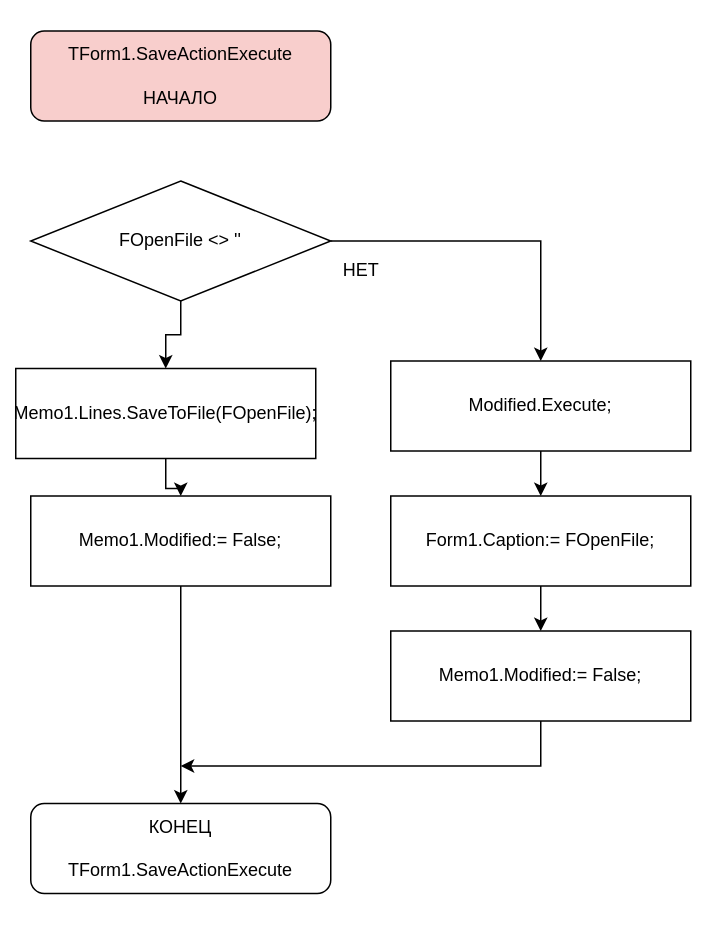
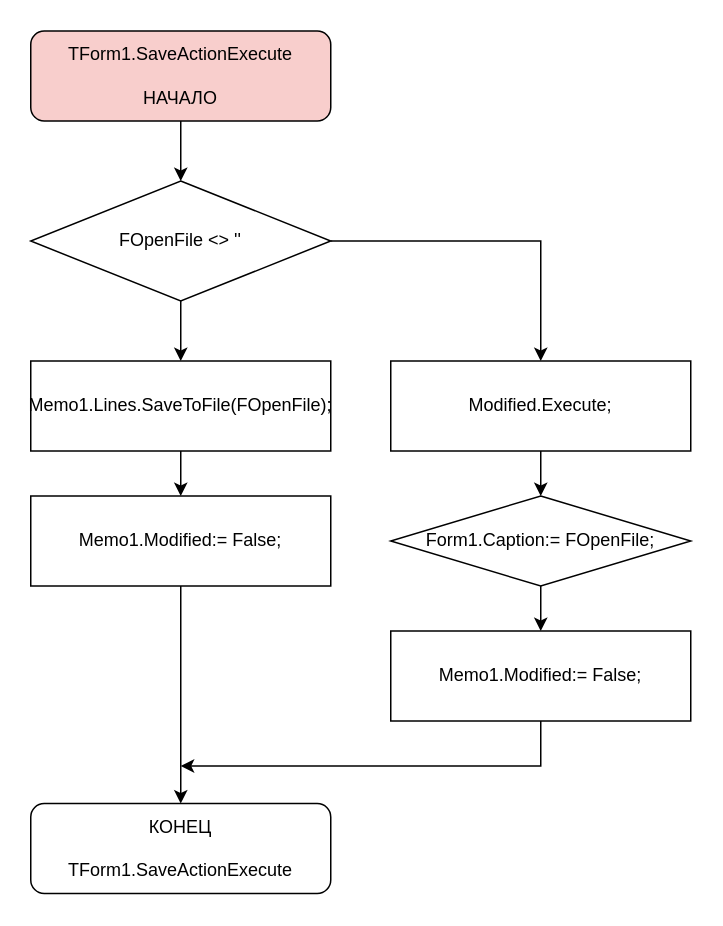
none -> (181, 146)
(361, 271) -> none
(166, 413) -> (181, 406)
(541, 541) -> (541, 541)
